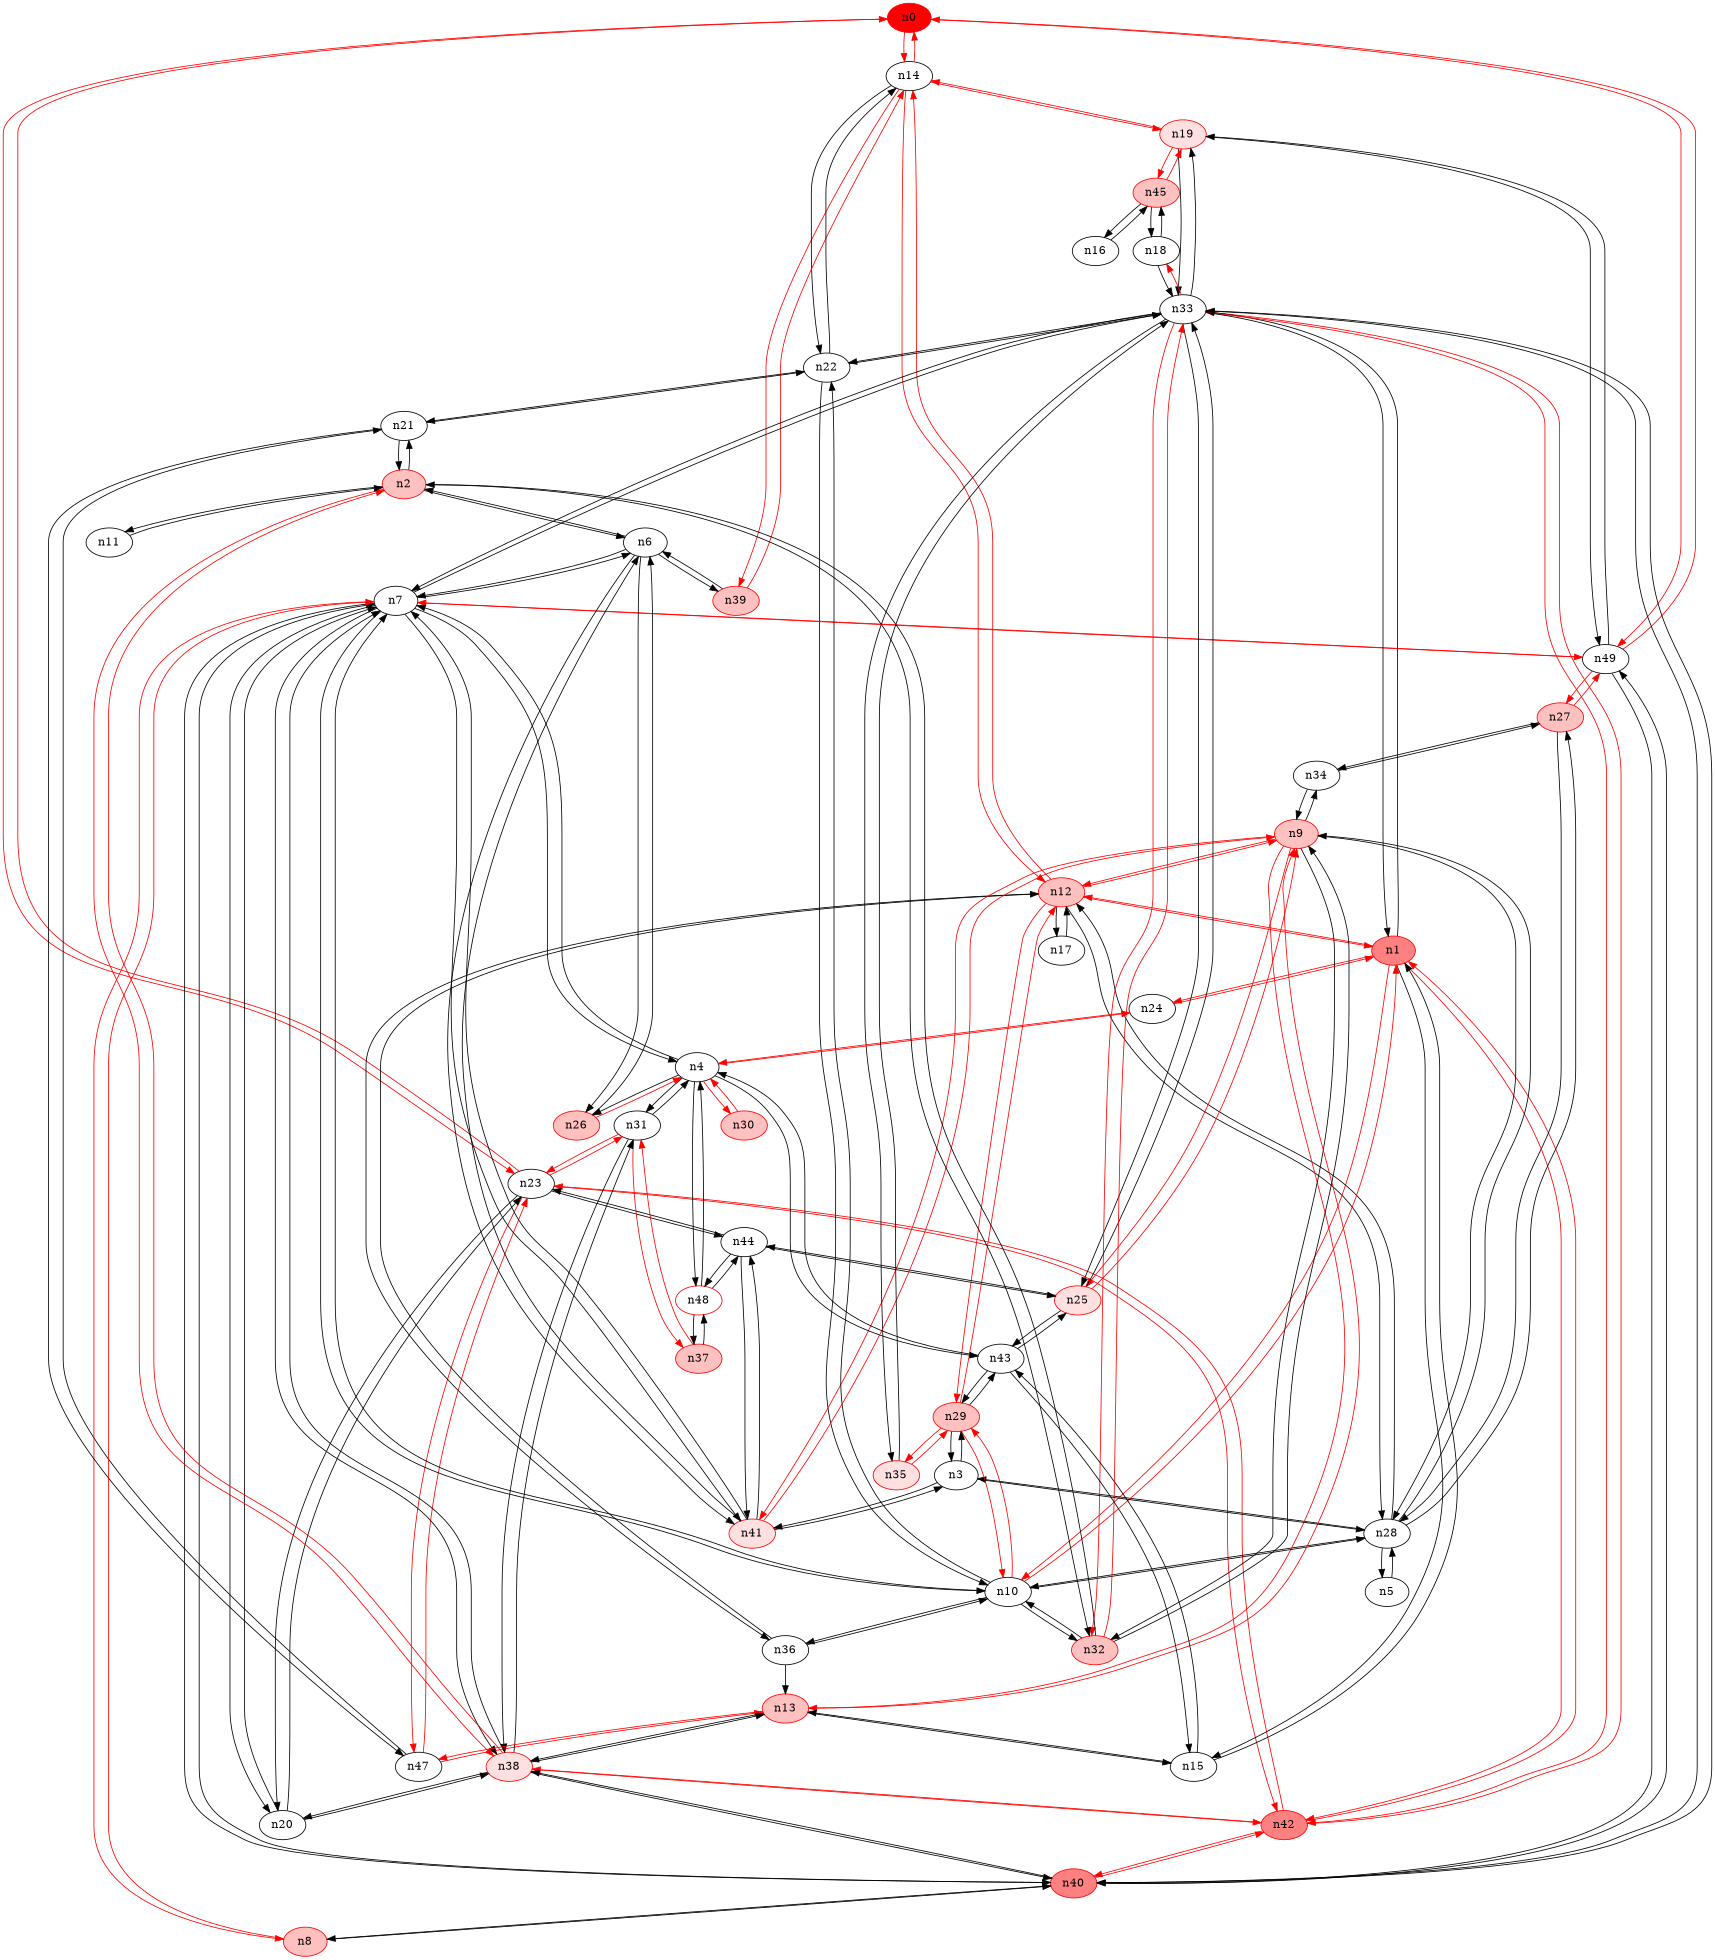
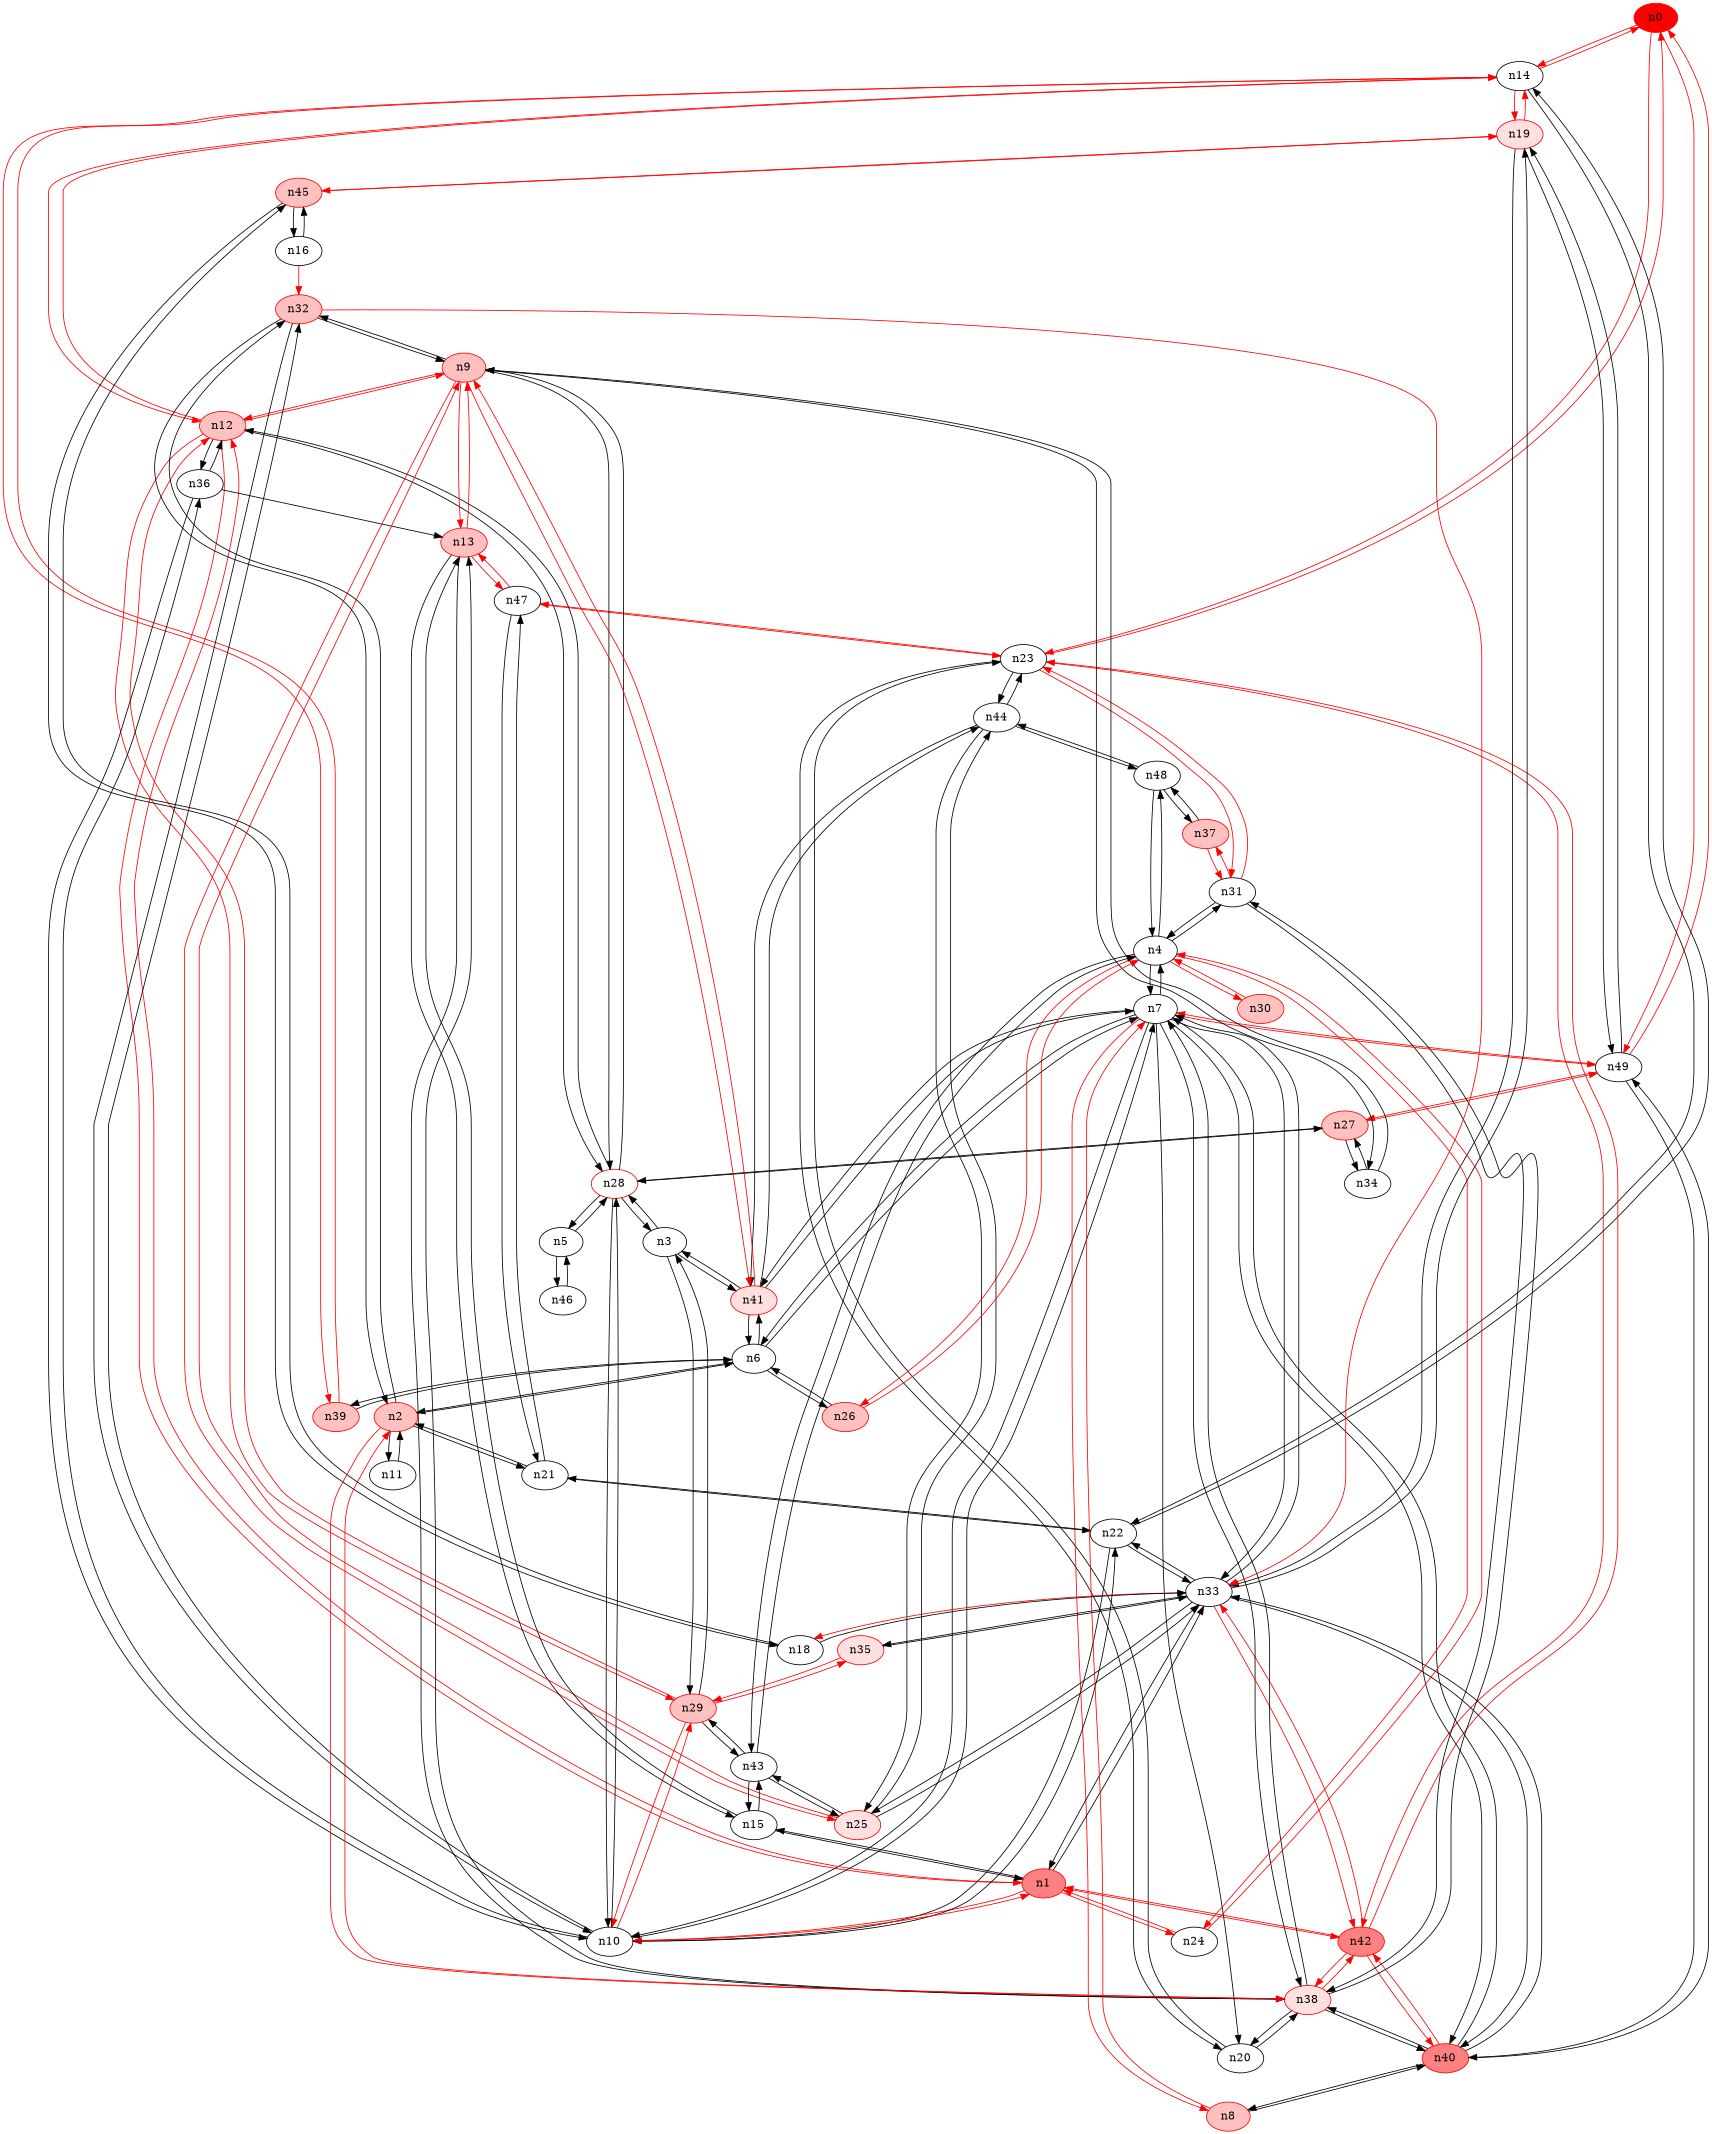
(1062, 951) -> none
(1122, 971) -> (299, 276)
(639, 1093) -> (1027, 1183)
(245, 1180) -> none
none -> (563, 1300)
(699, 1300) -> (1157, 776)
(1387, 1534) -> (615, 1184)
